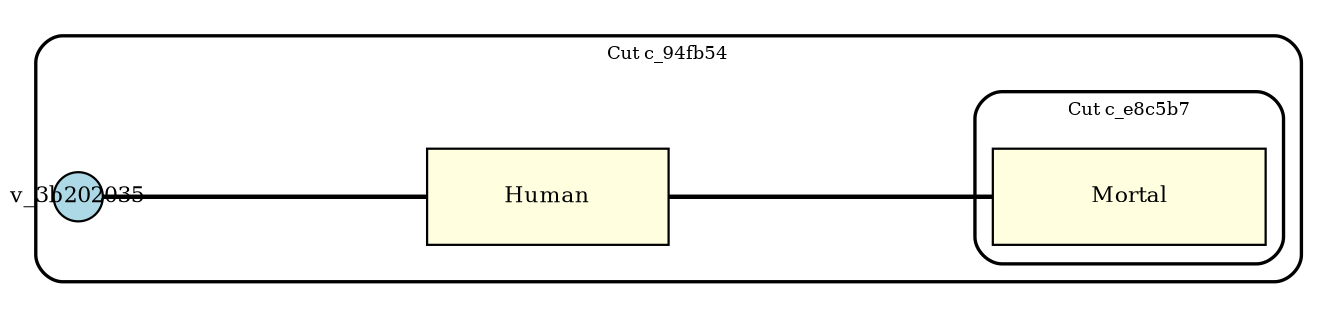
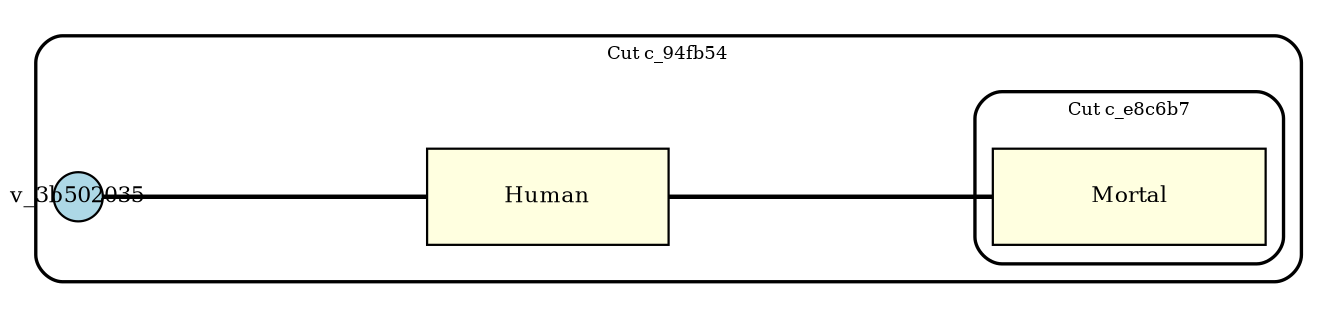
(1129, 111) -> (1129, 111)
(78, 197) -> (78, 197)
